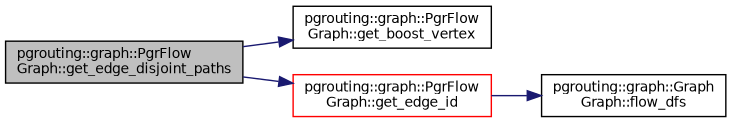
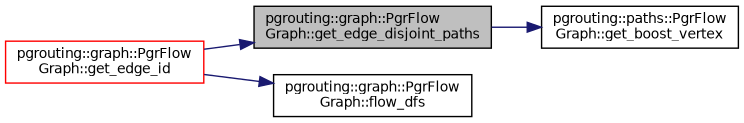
(392, 27) -> (640, 27)
(261, 79) -> (222, 47)
(634, 96) -> (373, 96)
